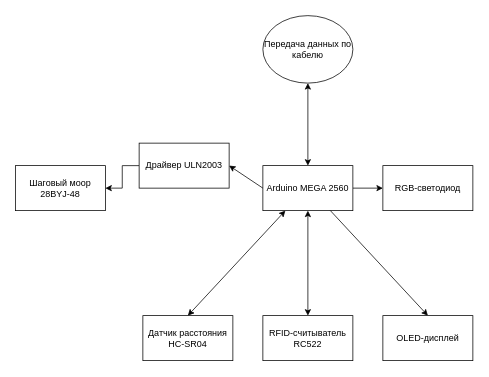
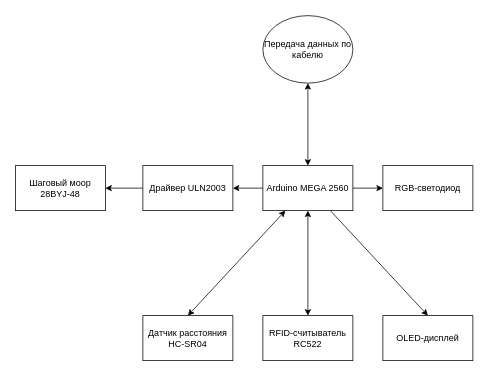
(184, 165) -> (188, 188)
